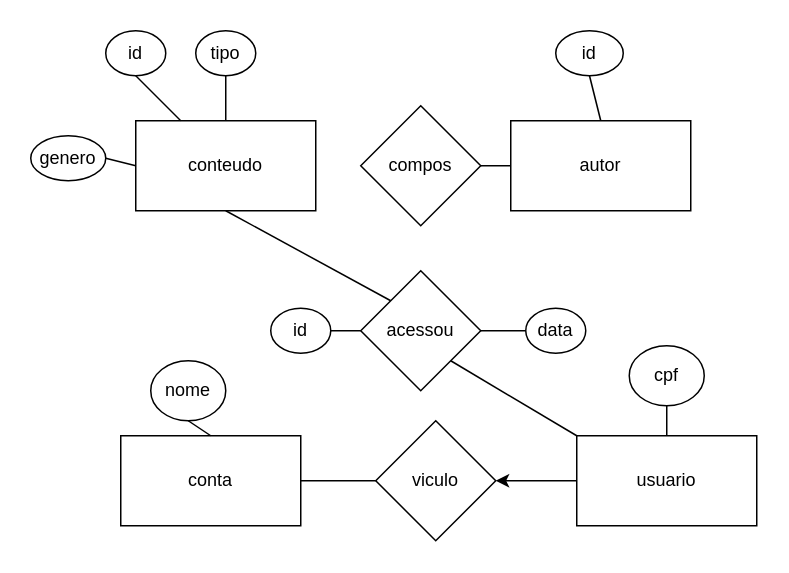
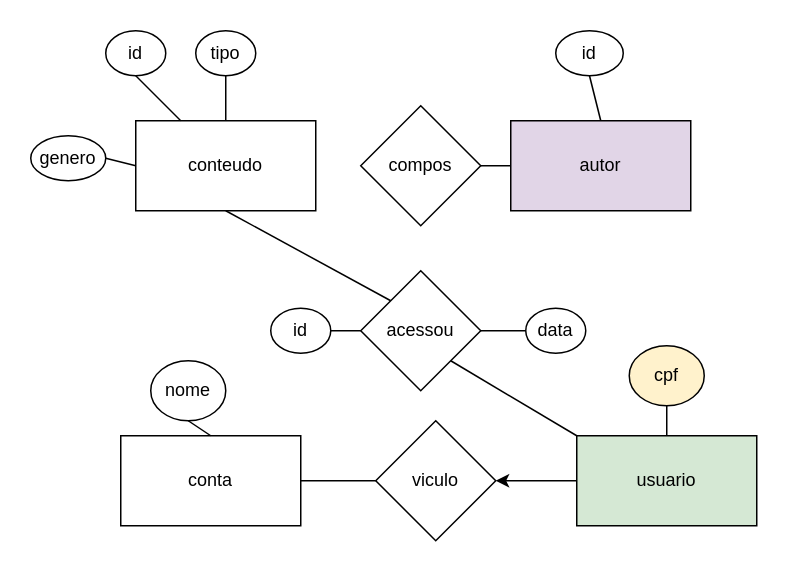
(601, 166) -> (601, 166)
(667, 376) -> (667, 376)
(667, 481) -> (667, 481)
